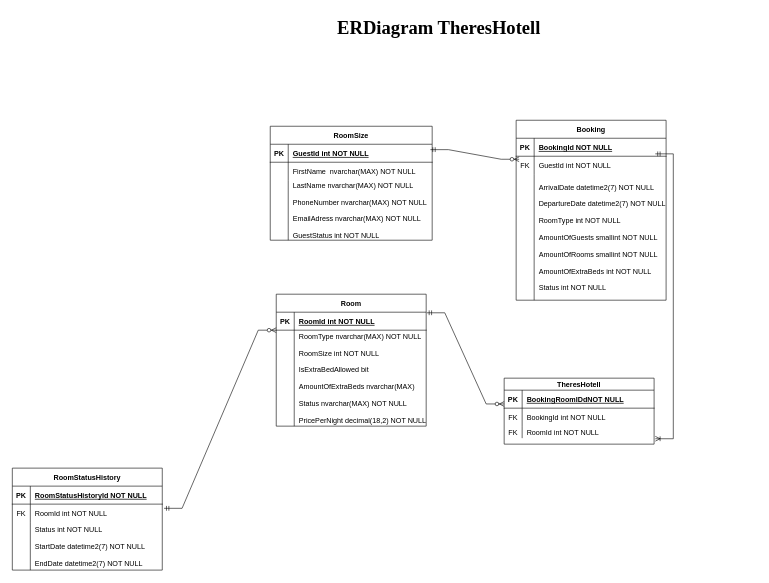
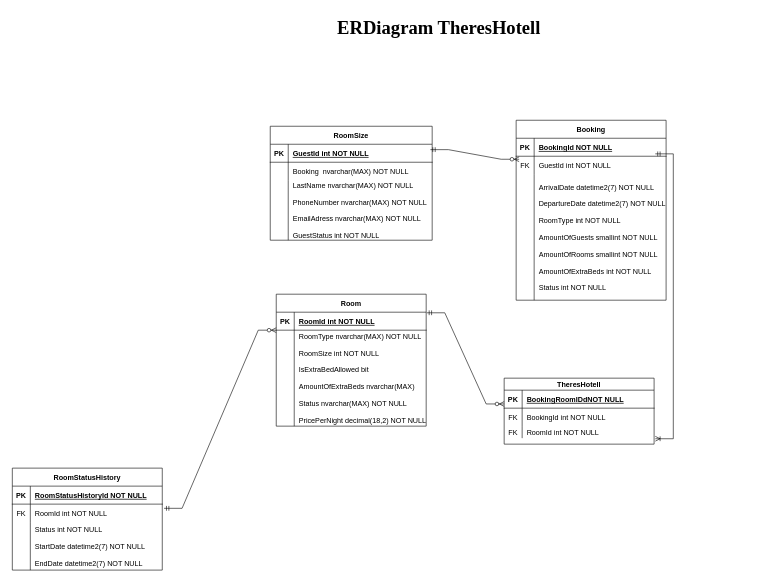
(356, 172) -> (352, 172)
